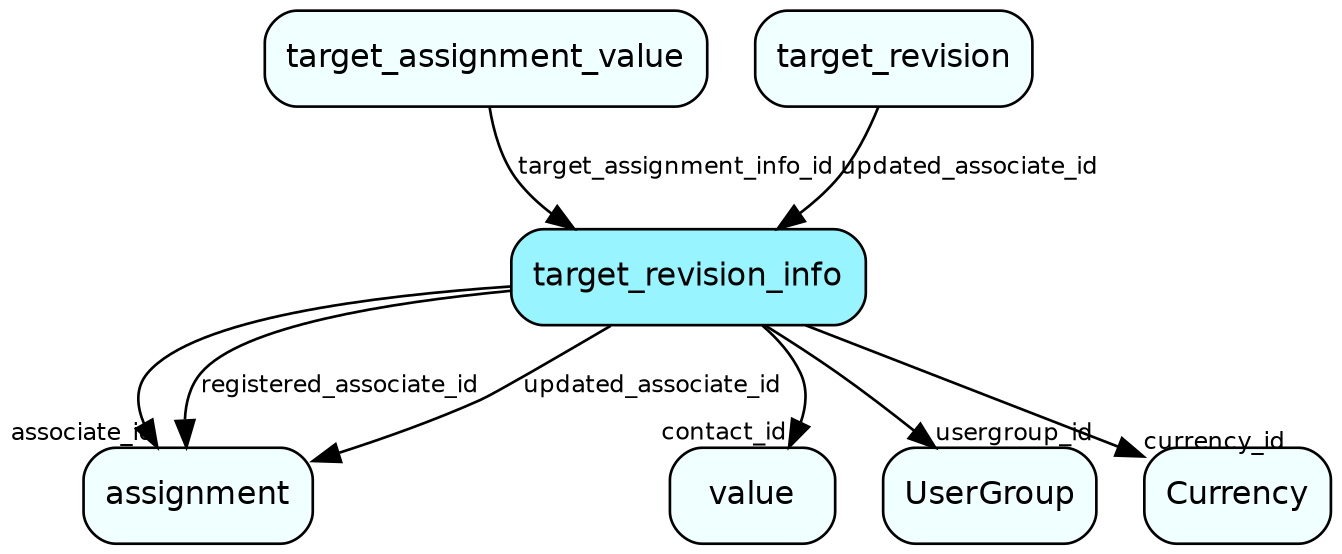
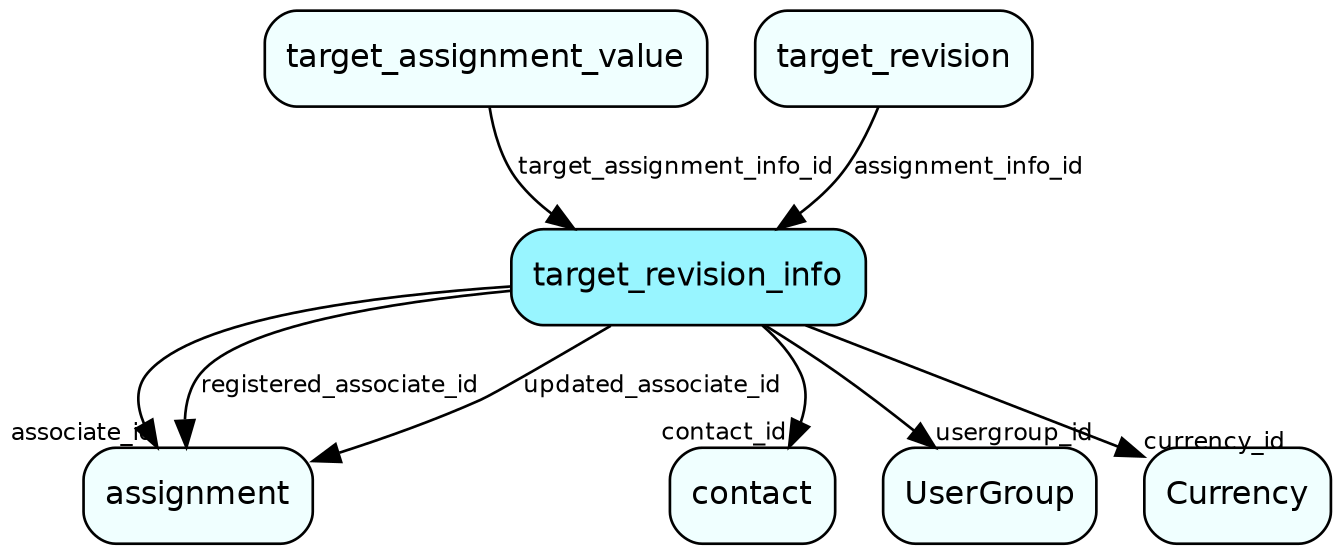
(970, 168) -> (970, 168)
(753, 496) -> (753, 496)
